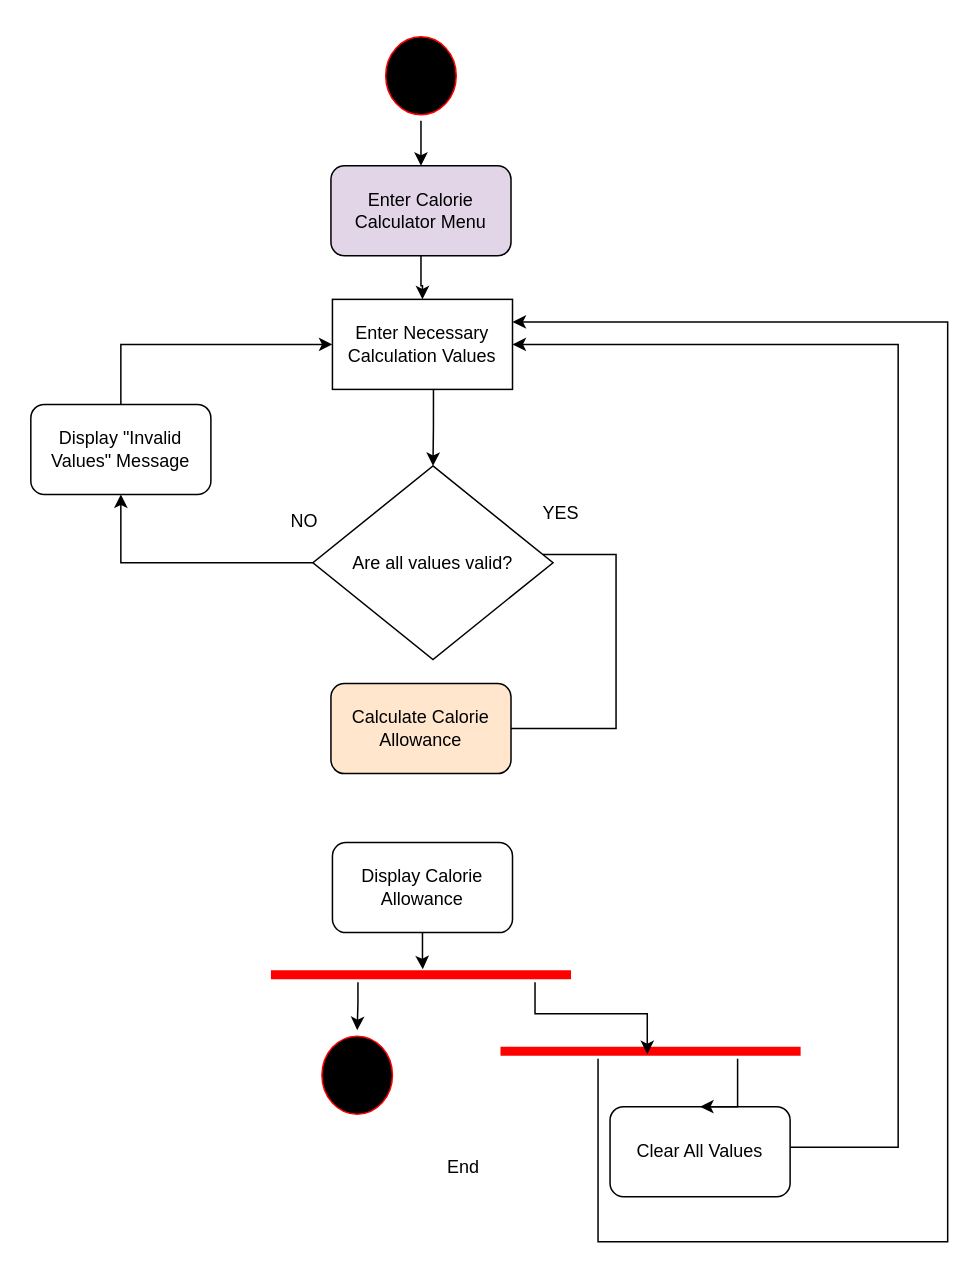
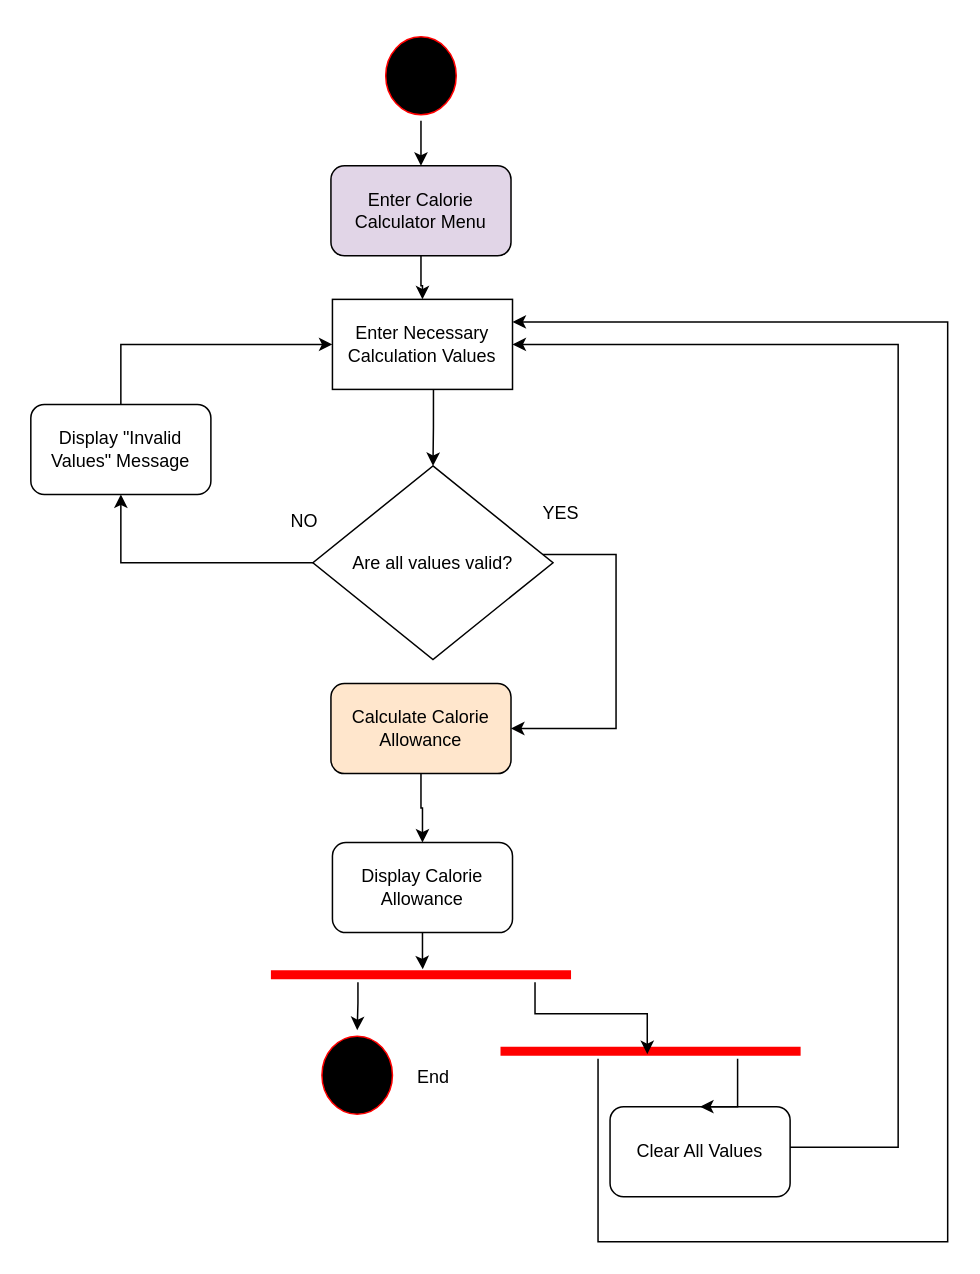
(517, 728) -> (522, 728)
none -> (421, 803)
(463, 1168) -> (433, 1078)
